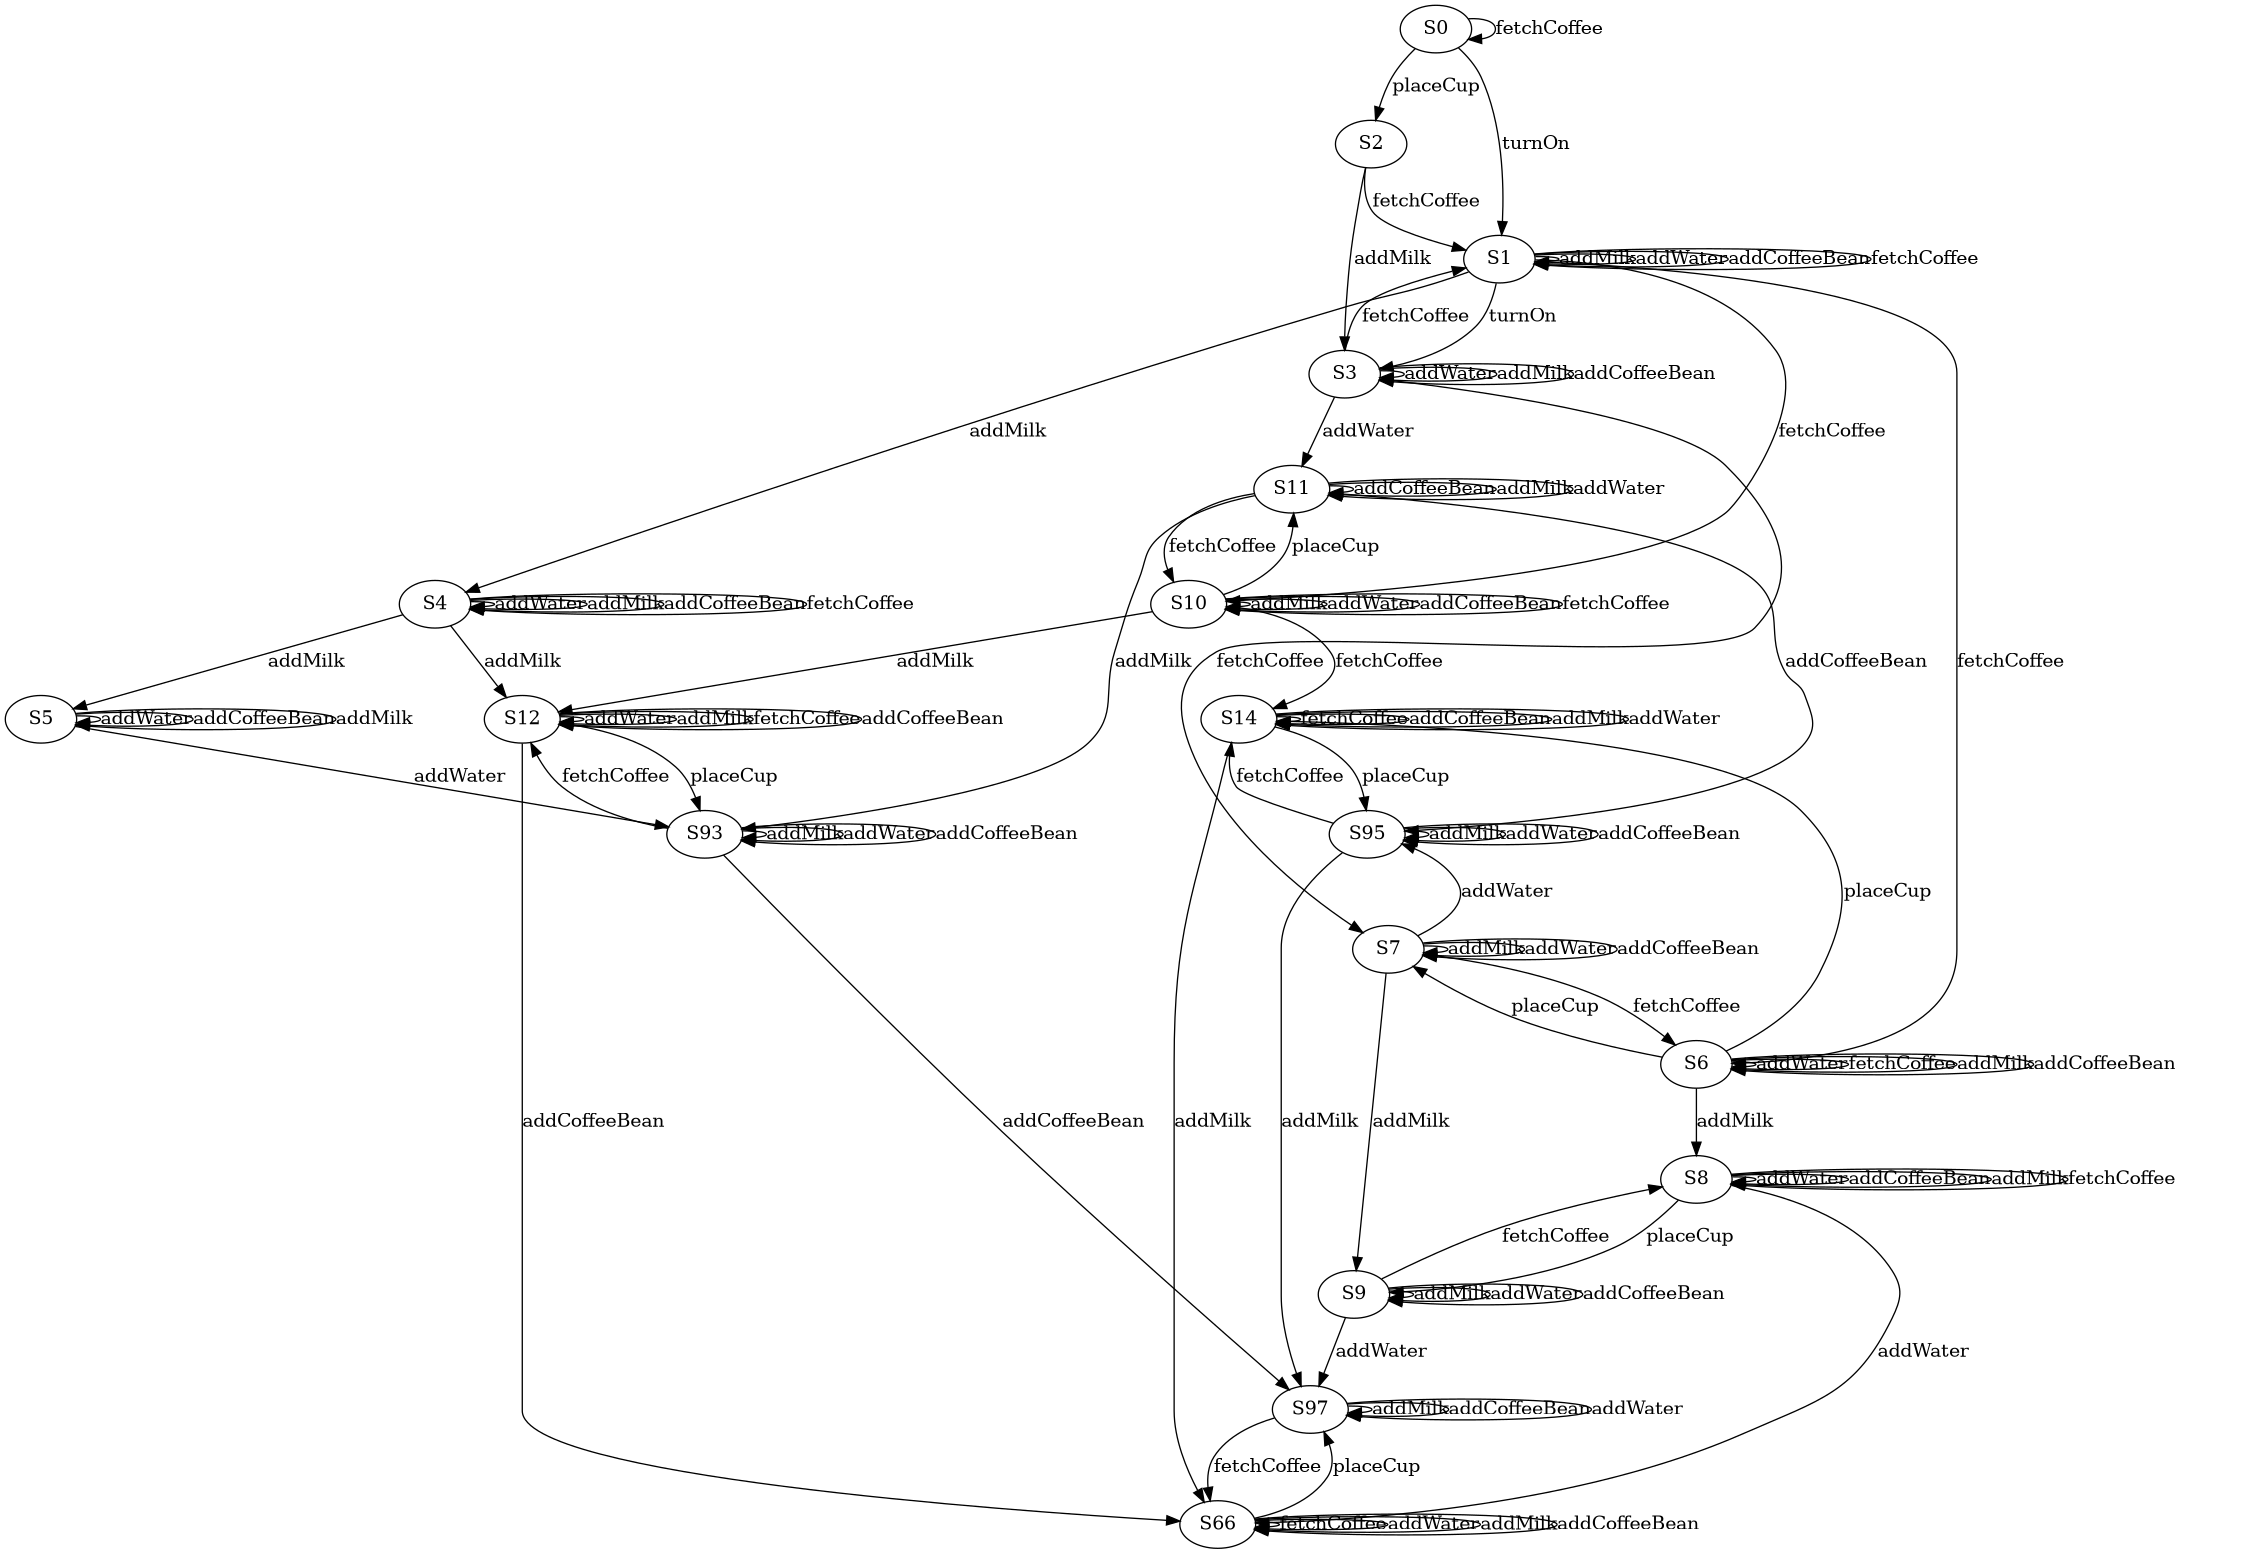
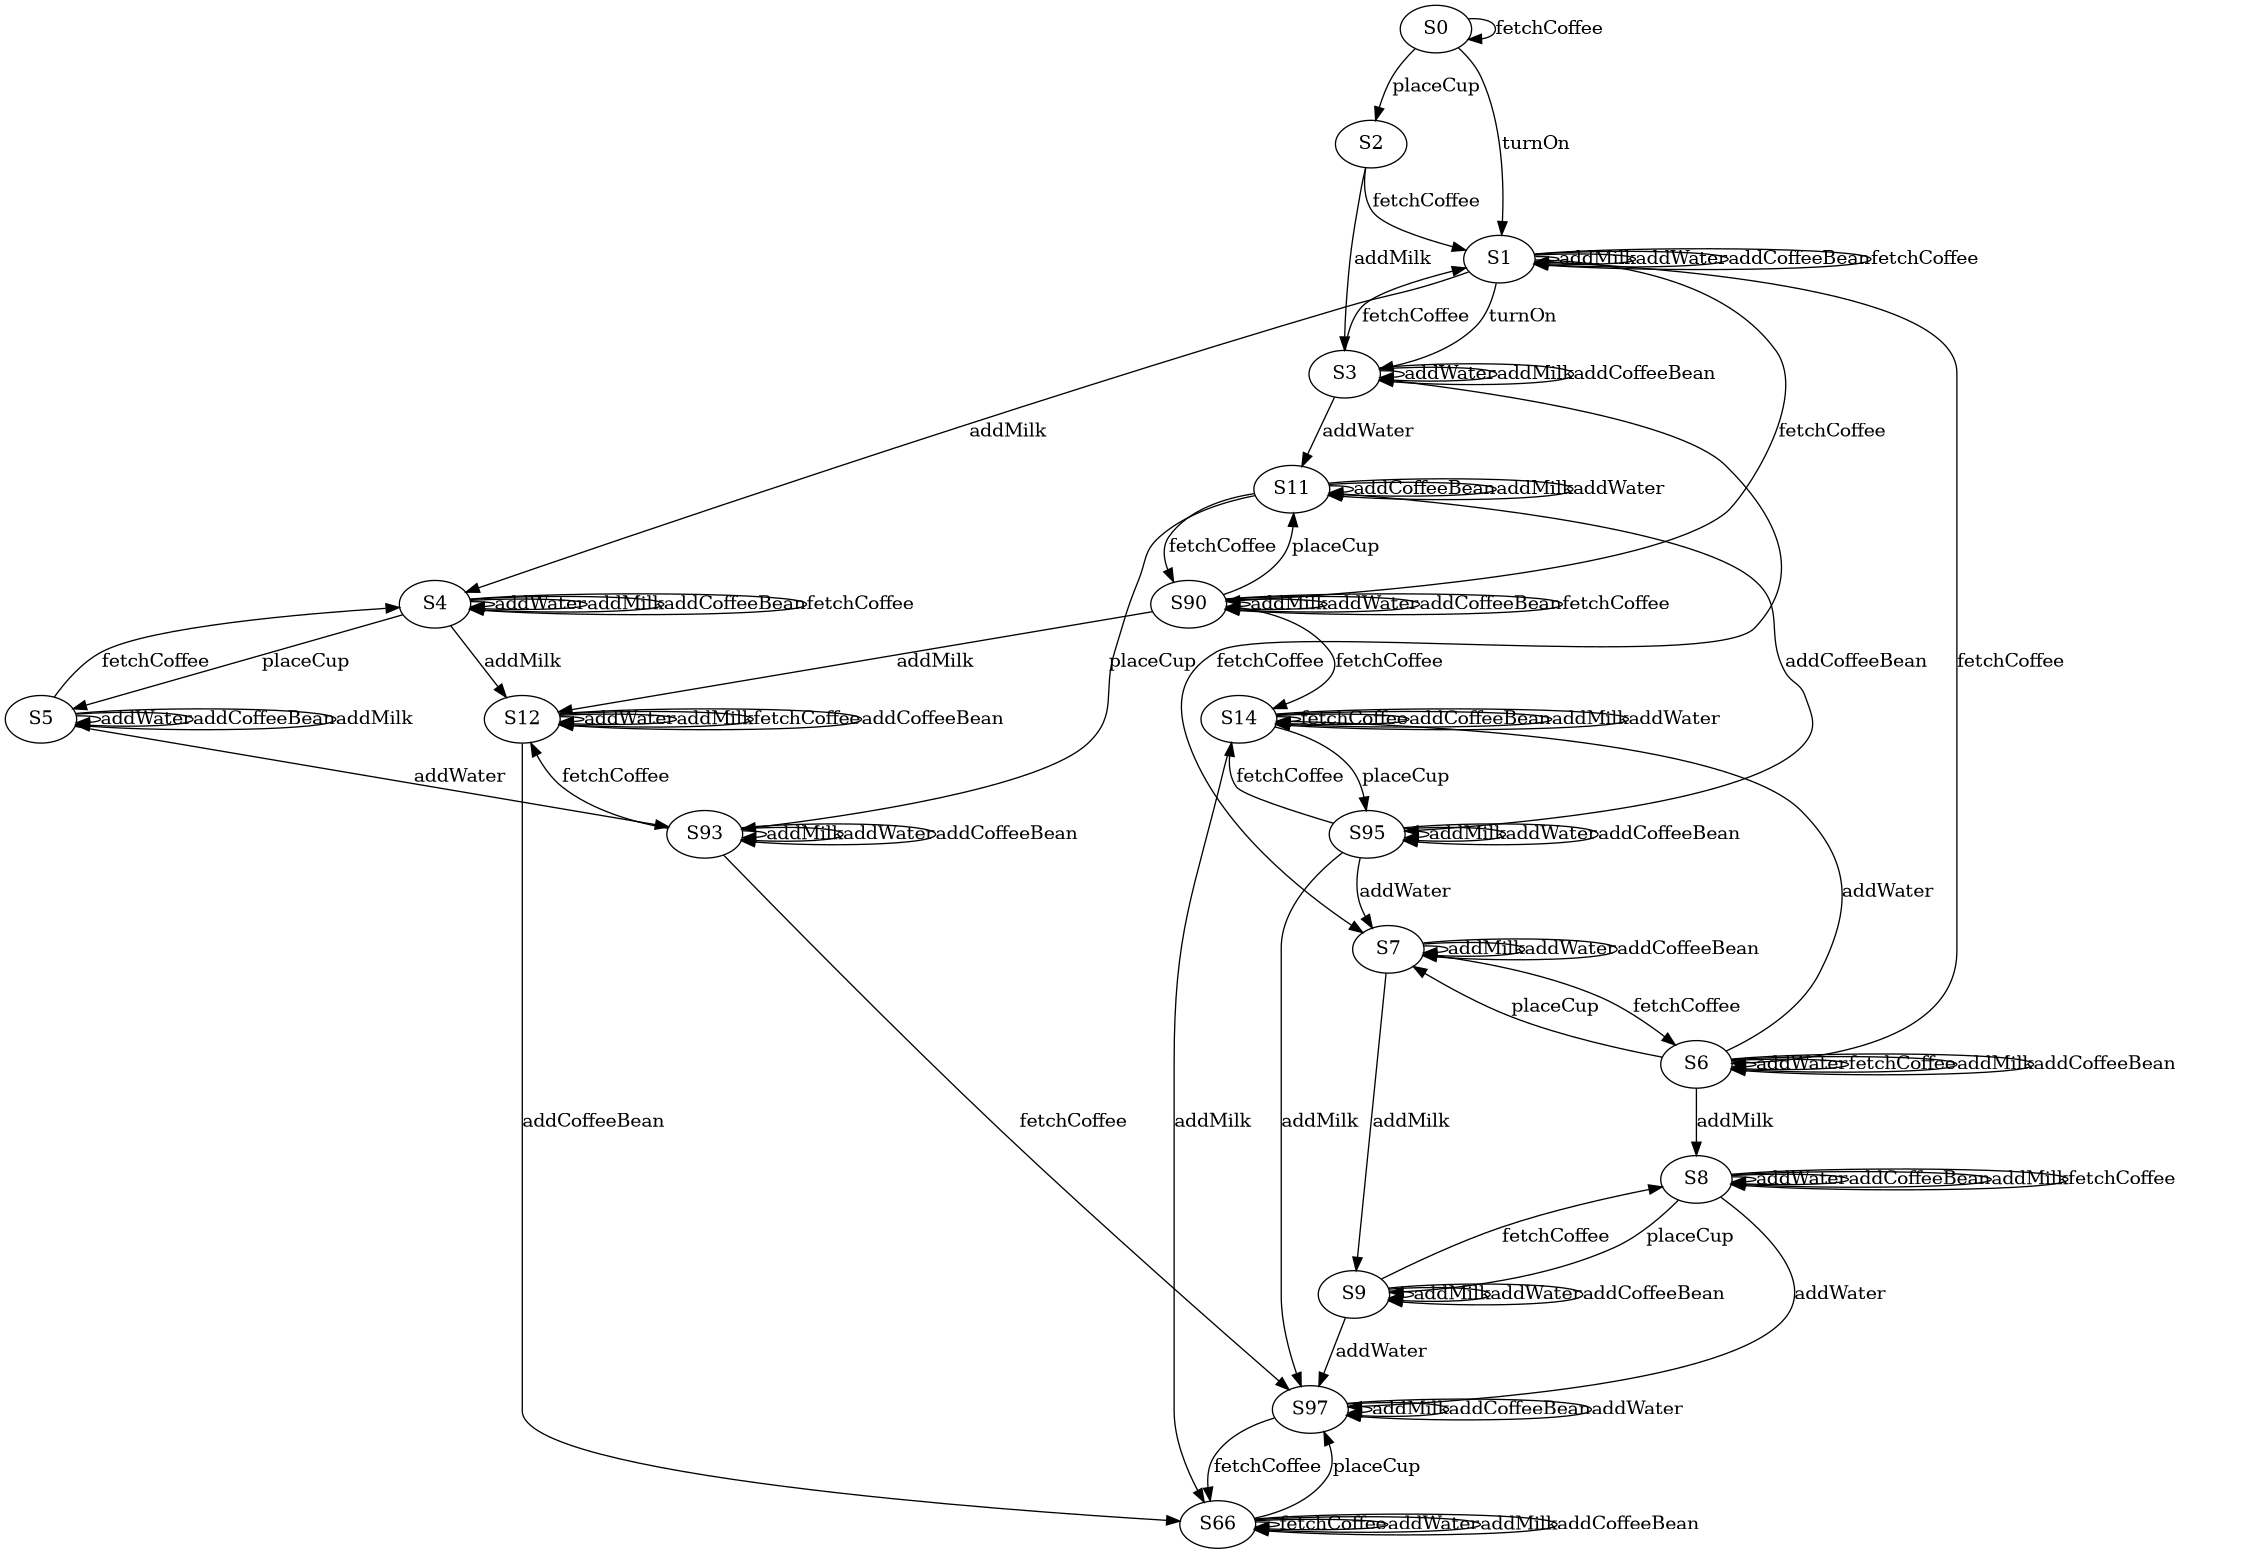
(1189, 604) -> (1189, 604)
none -> (209, 626)
(306, 662) -> (306, 662)
(1153, 662) -> (1153, 662)
(638, 744) -> none
(1460, 891) -> (1357, 888)
(1888, 892) -> (1888, 892)
(1074, 1122) -> (1074, 1122)
(1718, 1443) -> (1655, 1374)
